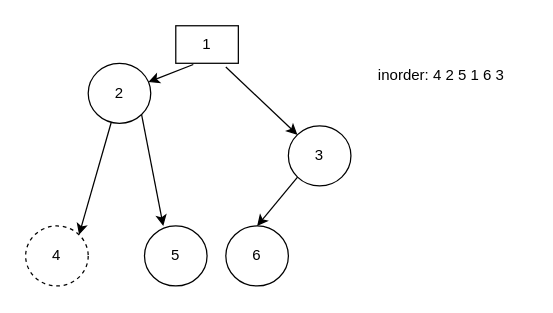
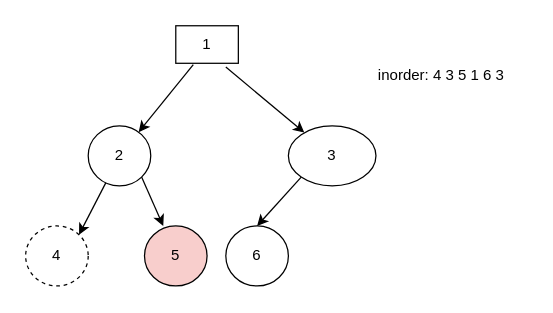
(447, 76) -> (447, 76)
(119, 93) -> (119, 156)
(319, 156) -> (332, 156)
(176, 256) -> (176, 256)
